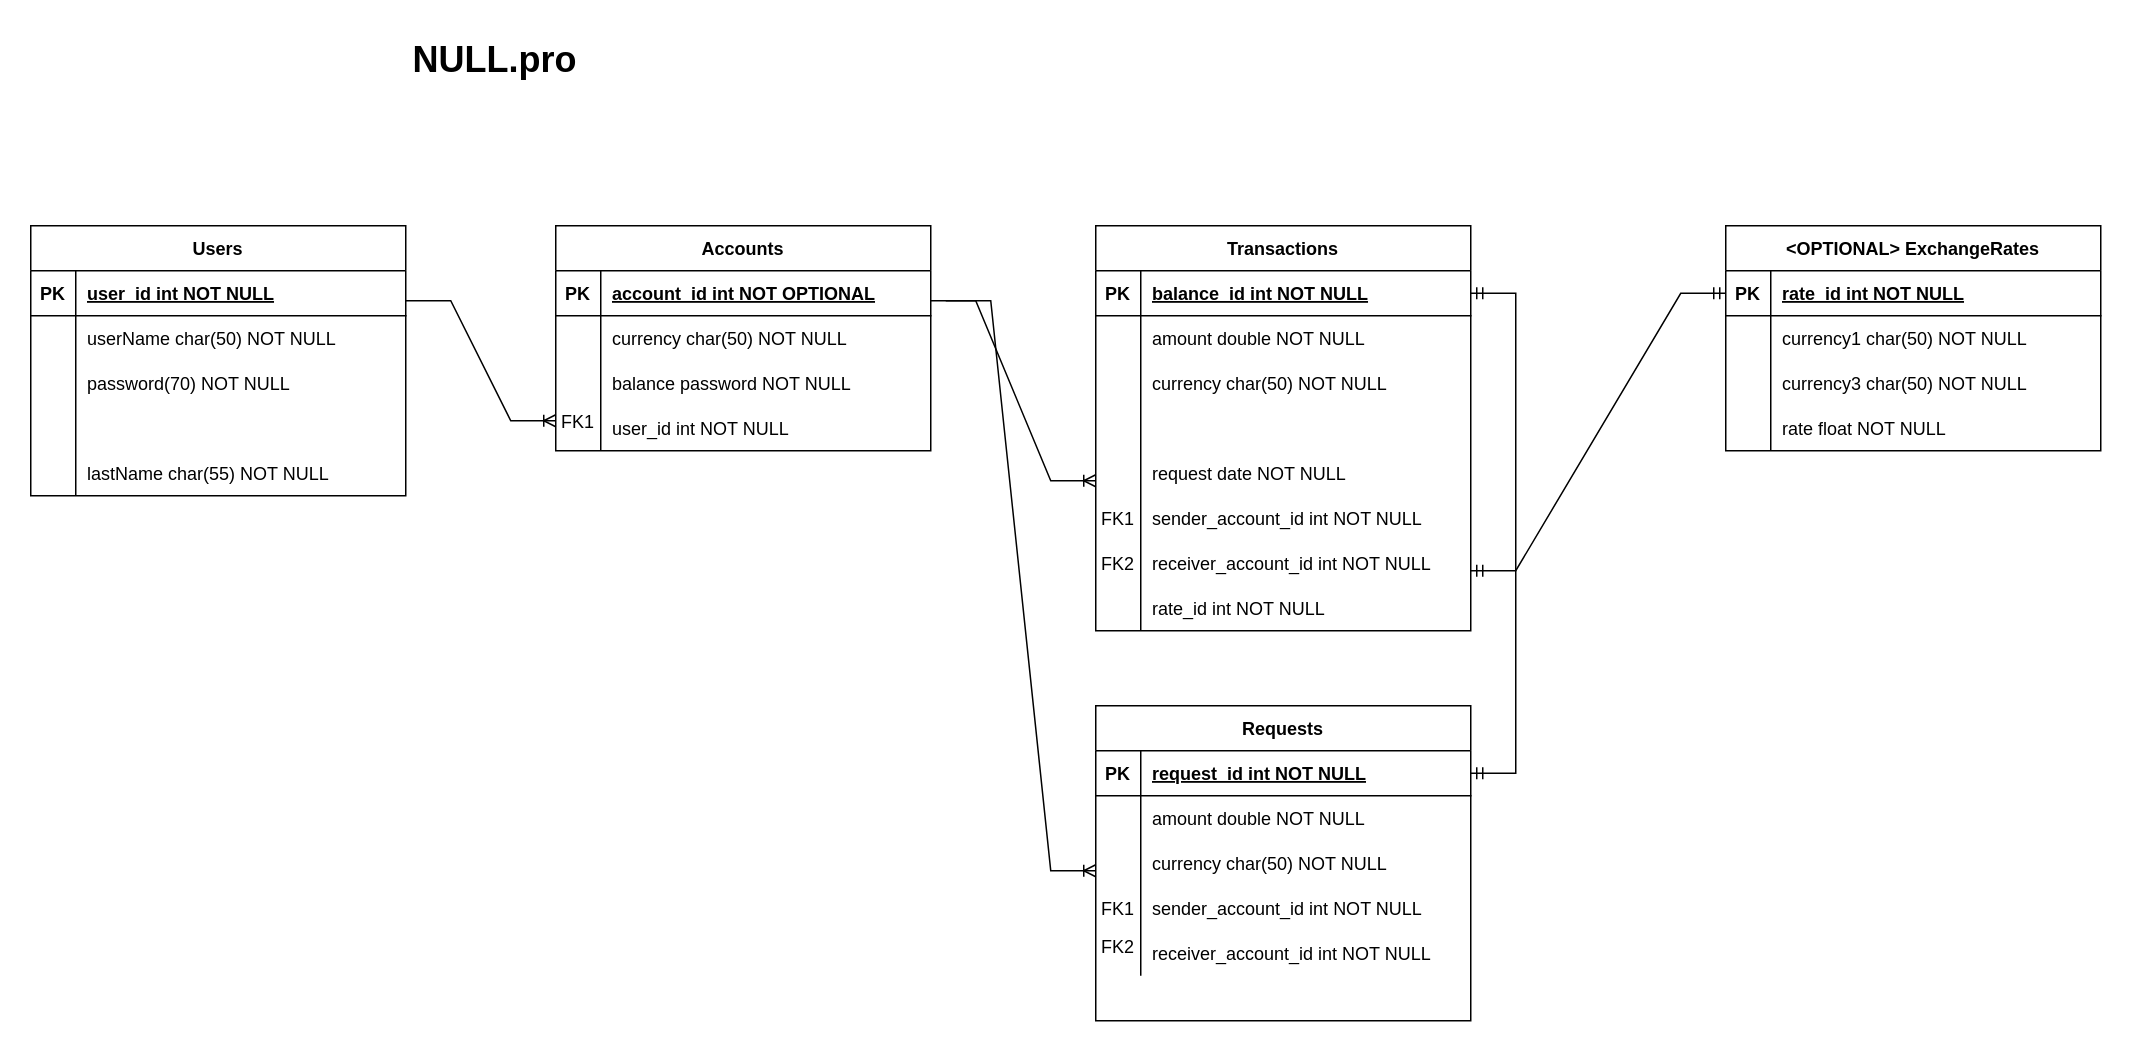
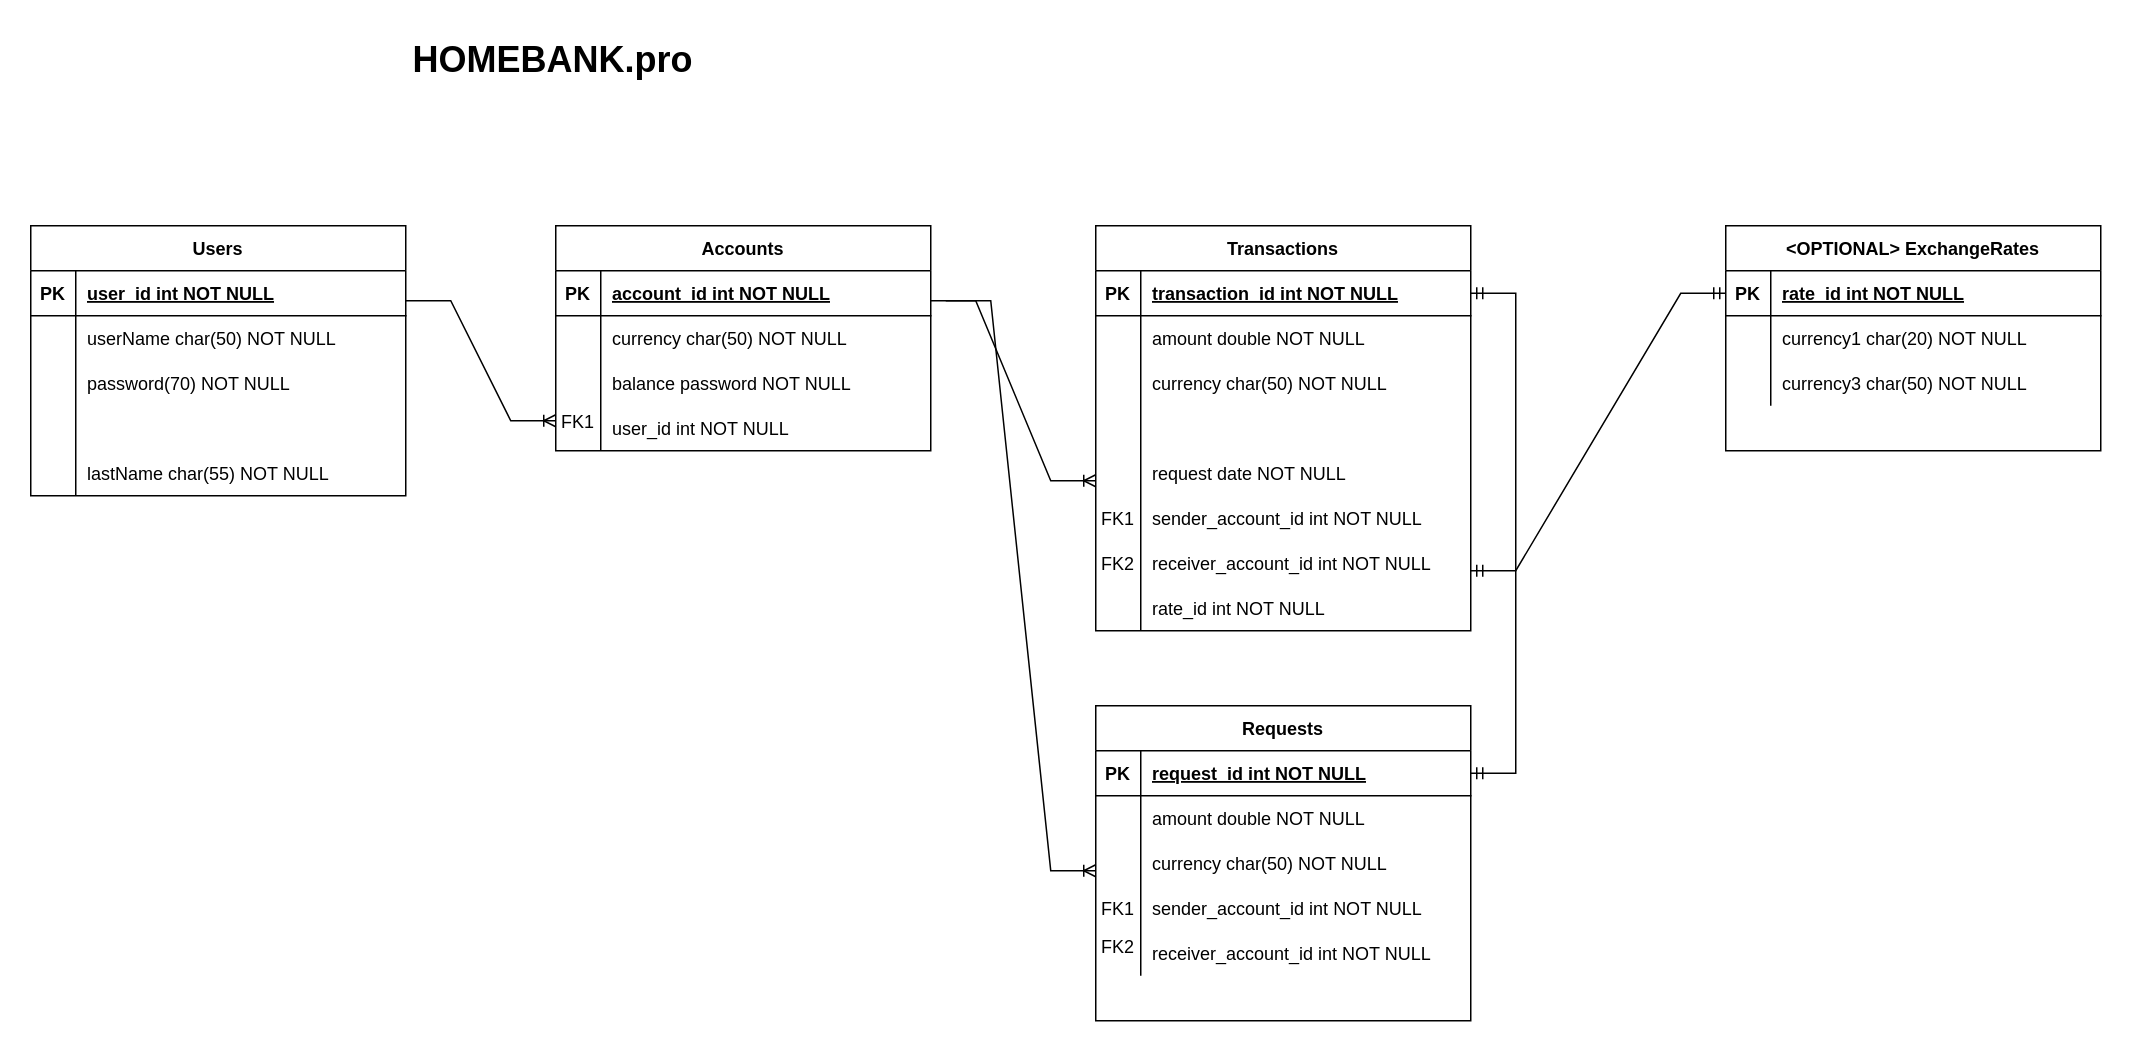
(451, 27) -> (471, 27)
(736, 294) -> (716, 294)
(1254, 294) -> (1274, 294)
(1911, 339) -> (1911, 339)
(1936, 428) -> none
